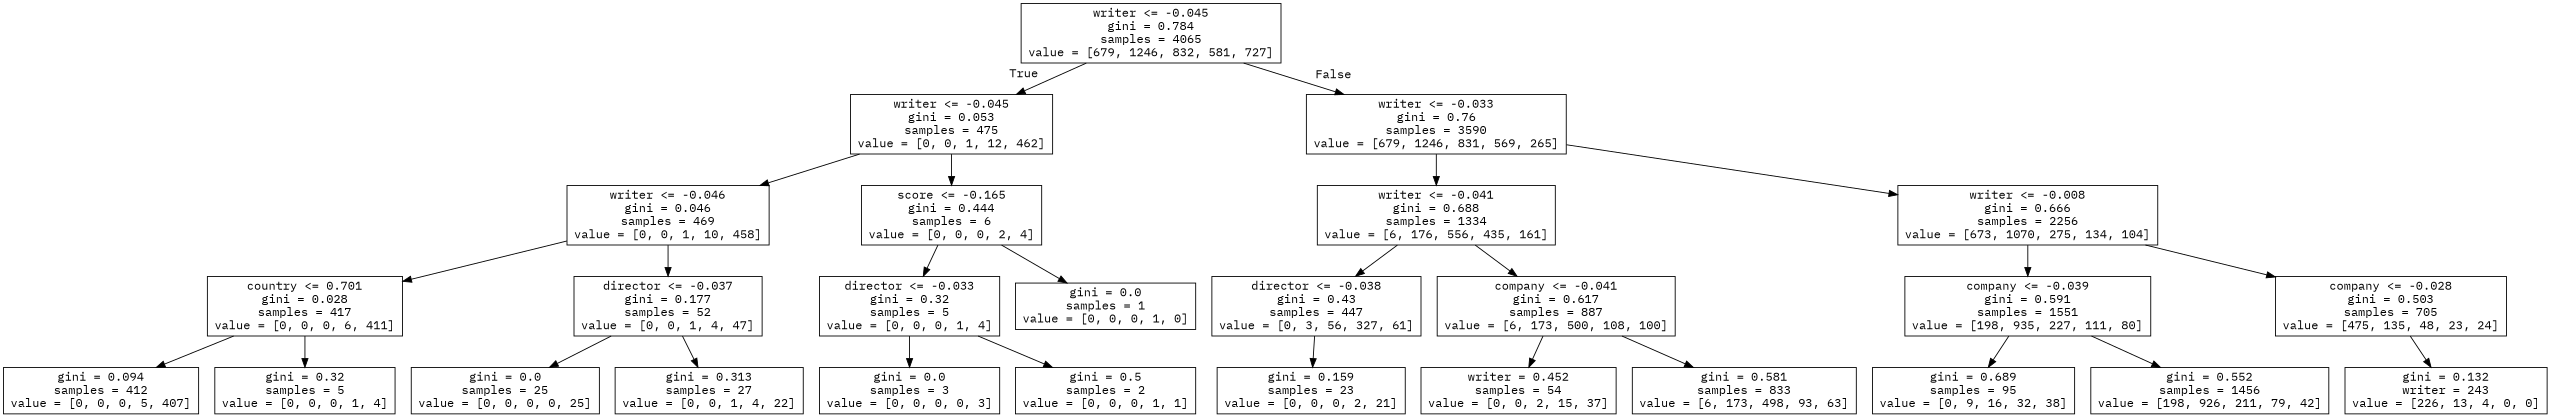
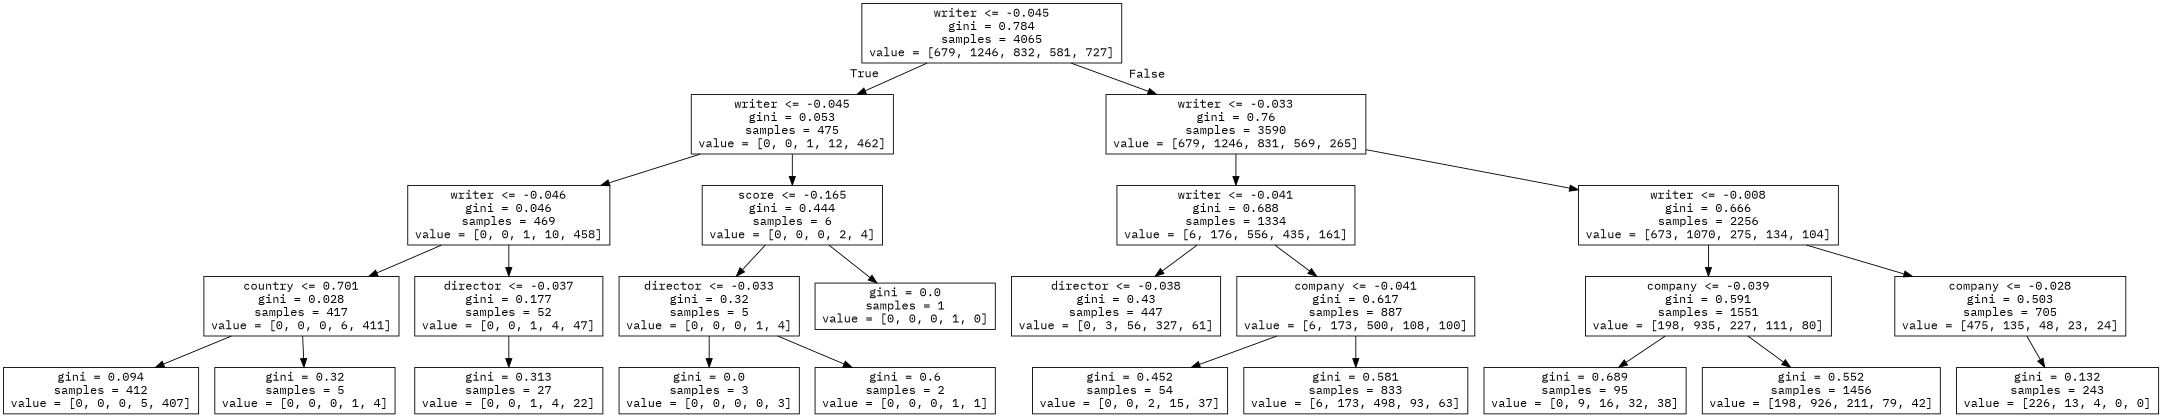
(505, 391) -> none
(1106, 391) -> (905, 391)
(1311, 391) -> none
(1519, 391) -> (1130, 391)
(2446, 391) -> (2058, 391)
